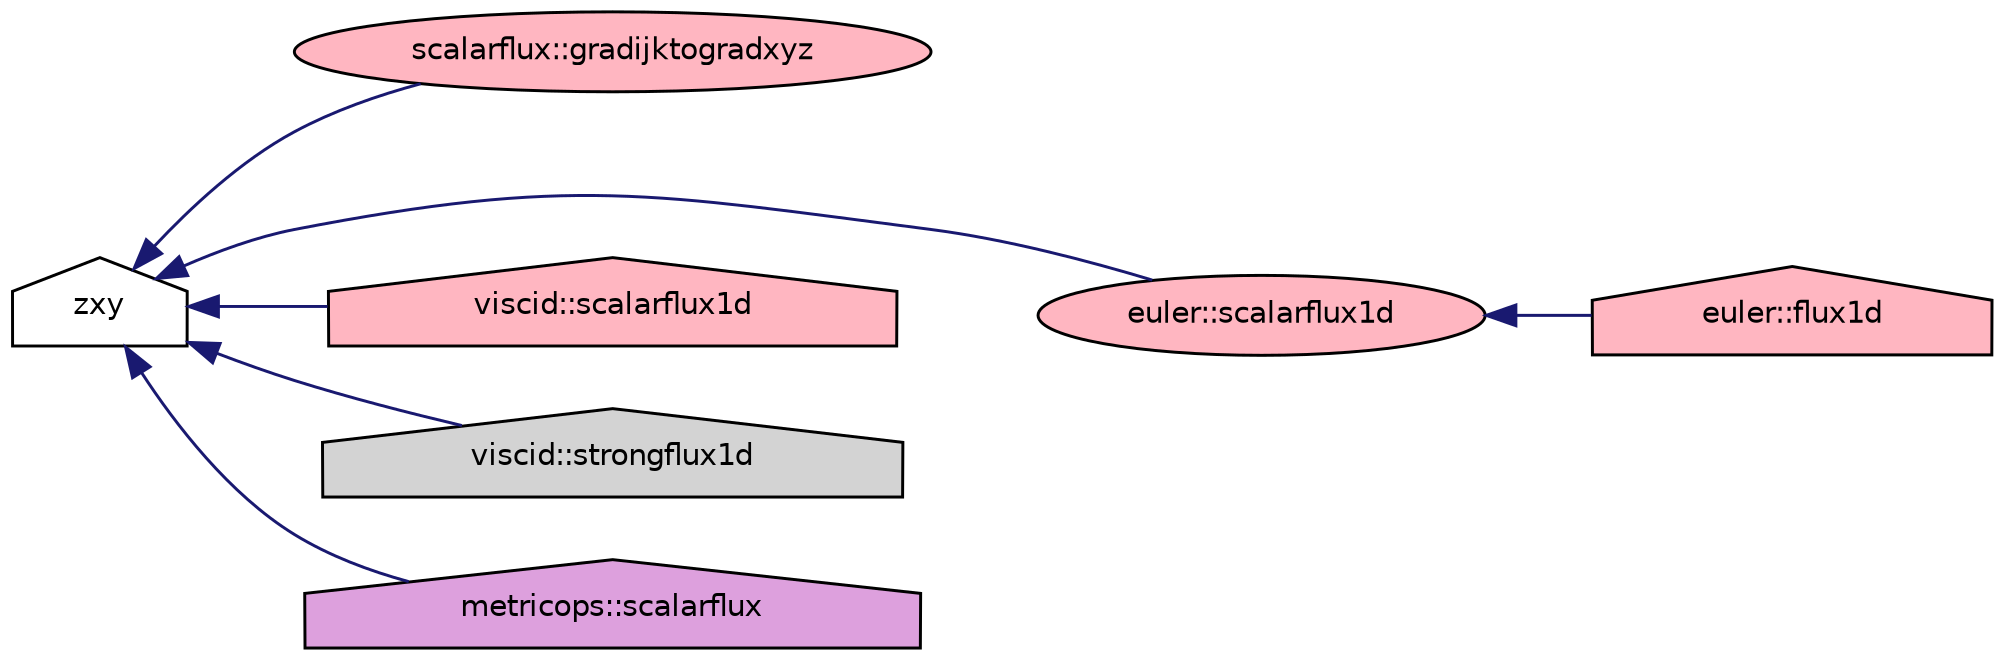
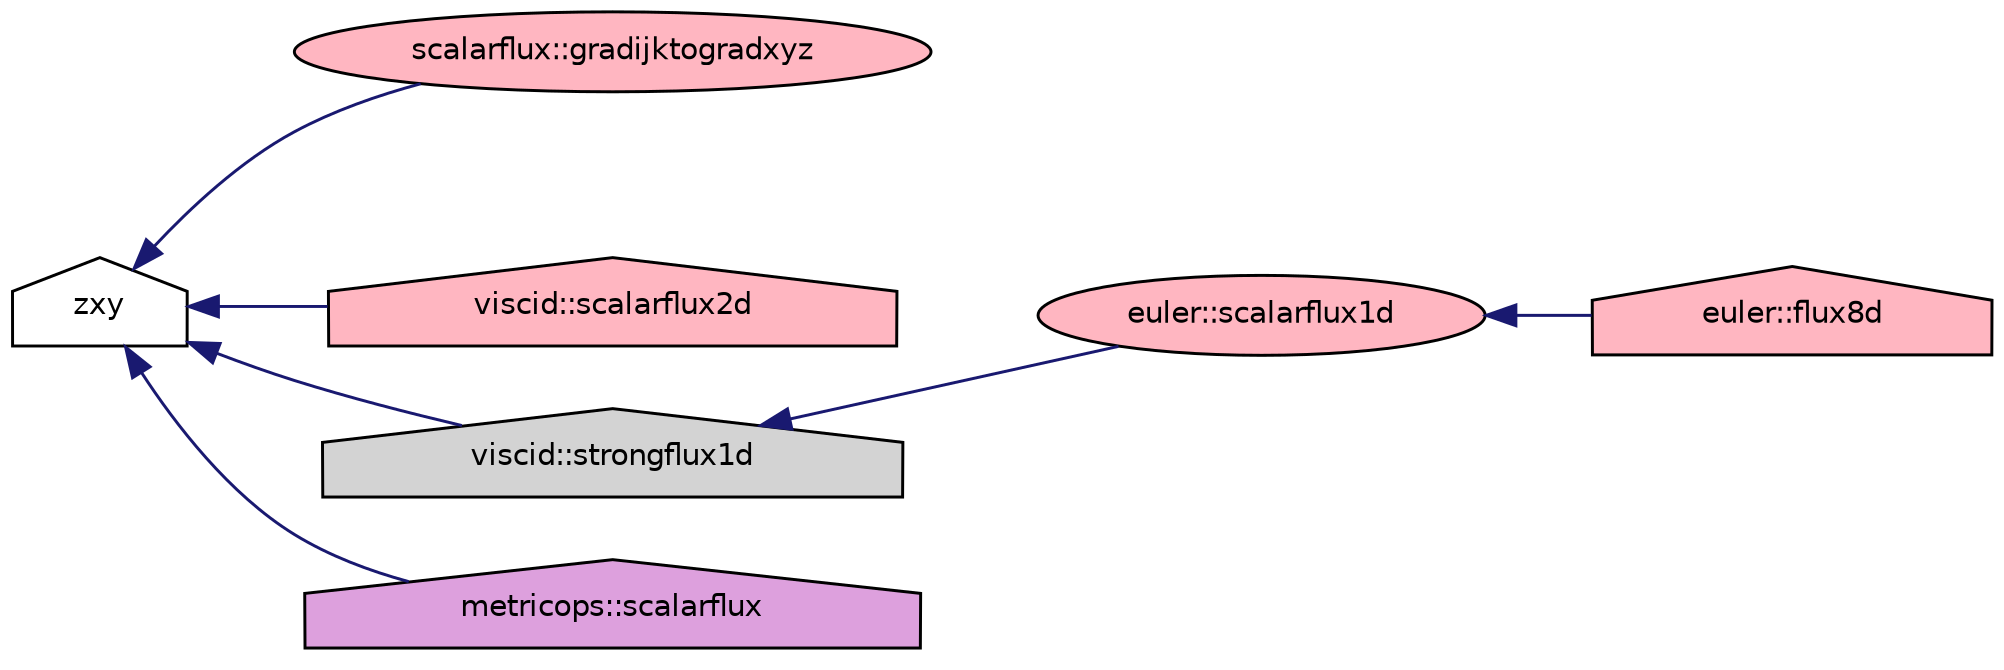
(668, 199) -> (954, 383)
(613, 306) -> (613, 306)
(1792, 315) -> (1792, 315)
